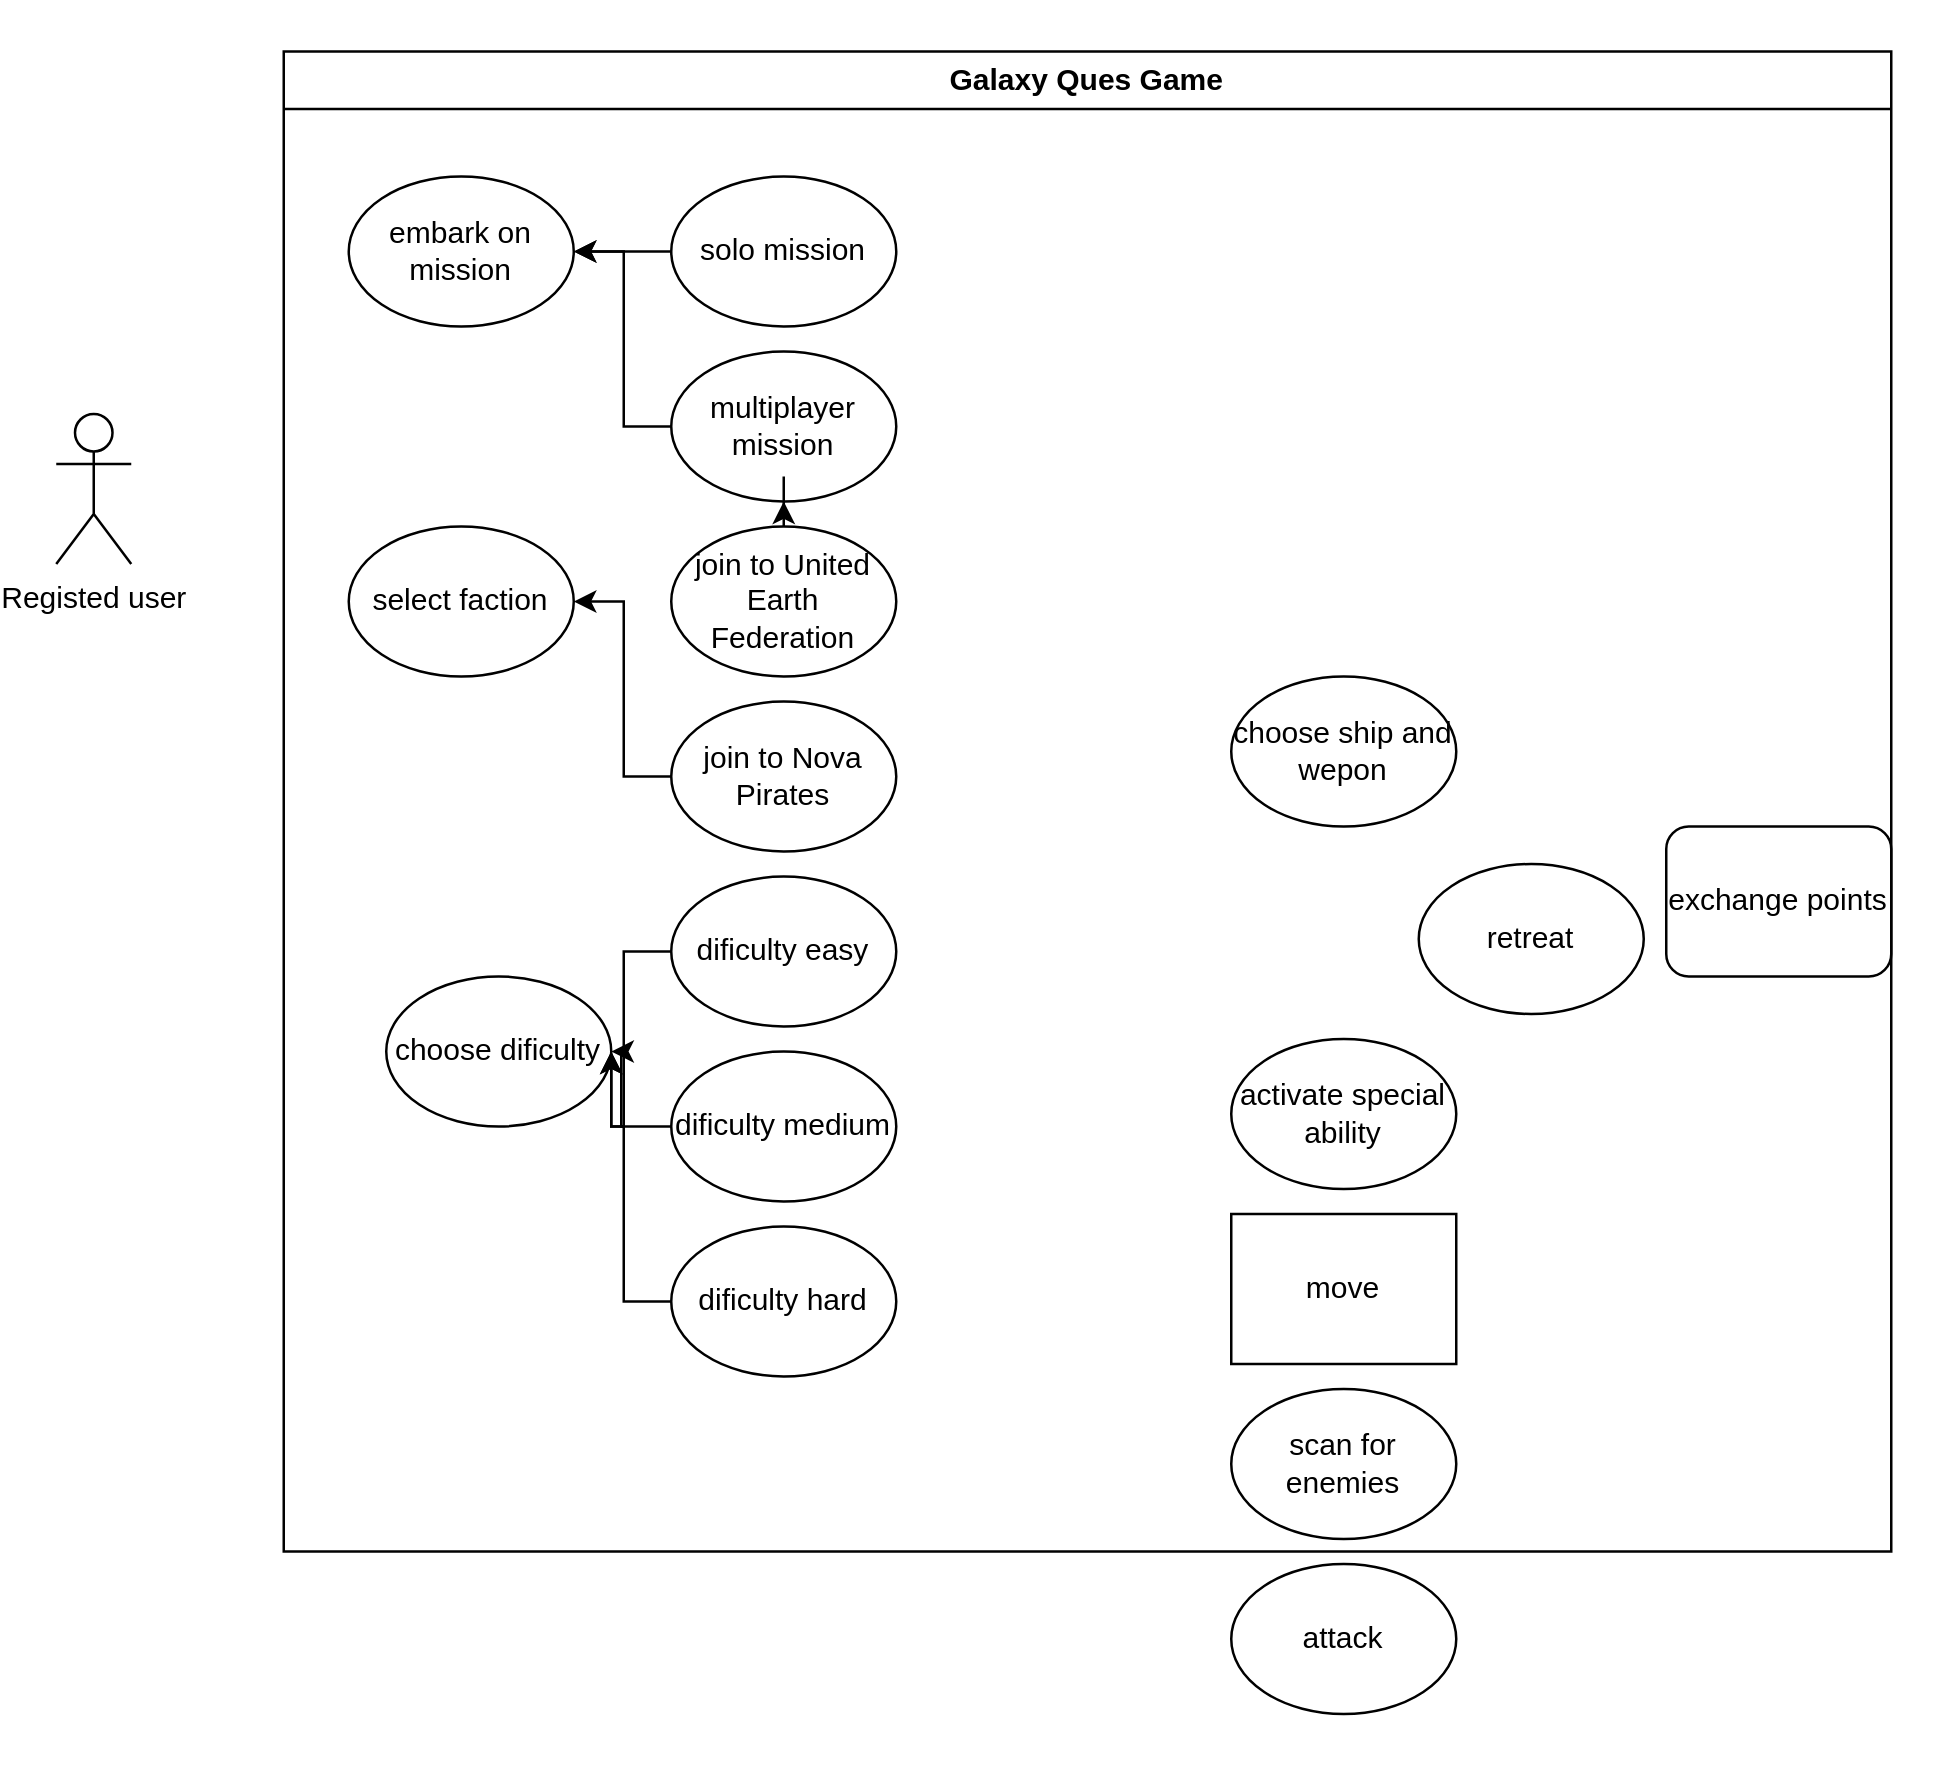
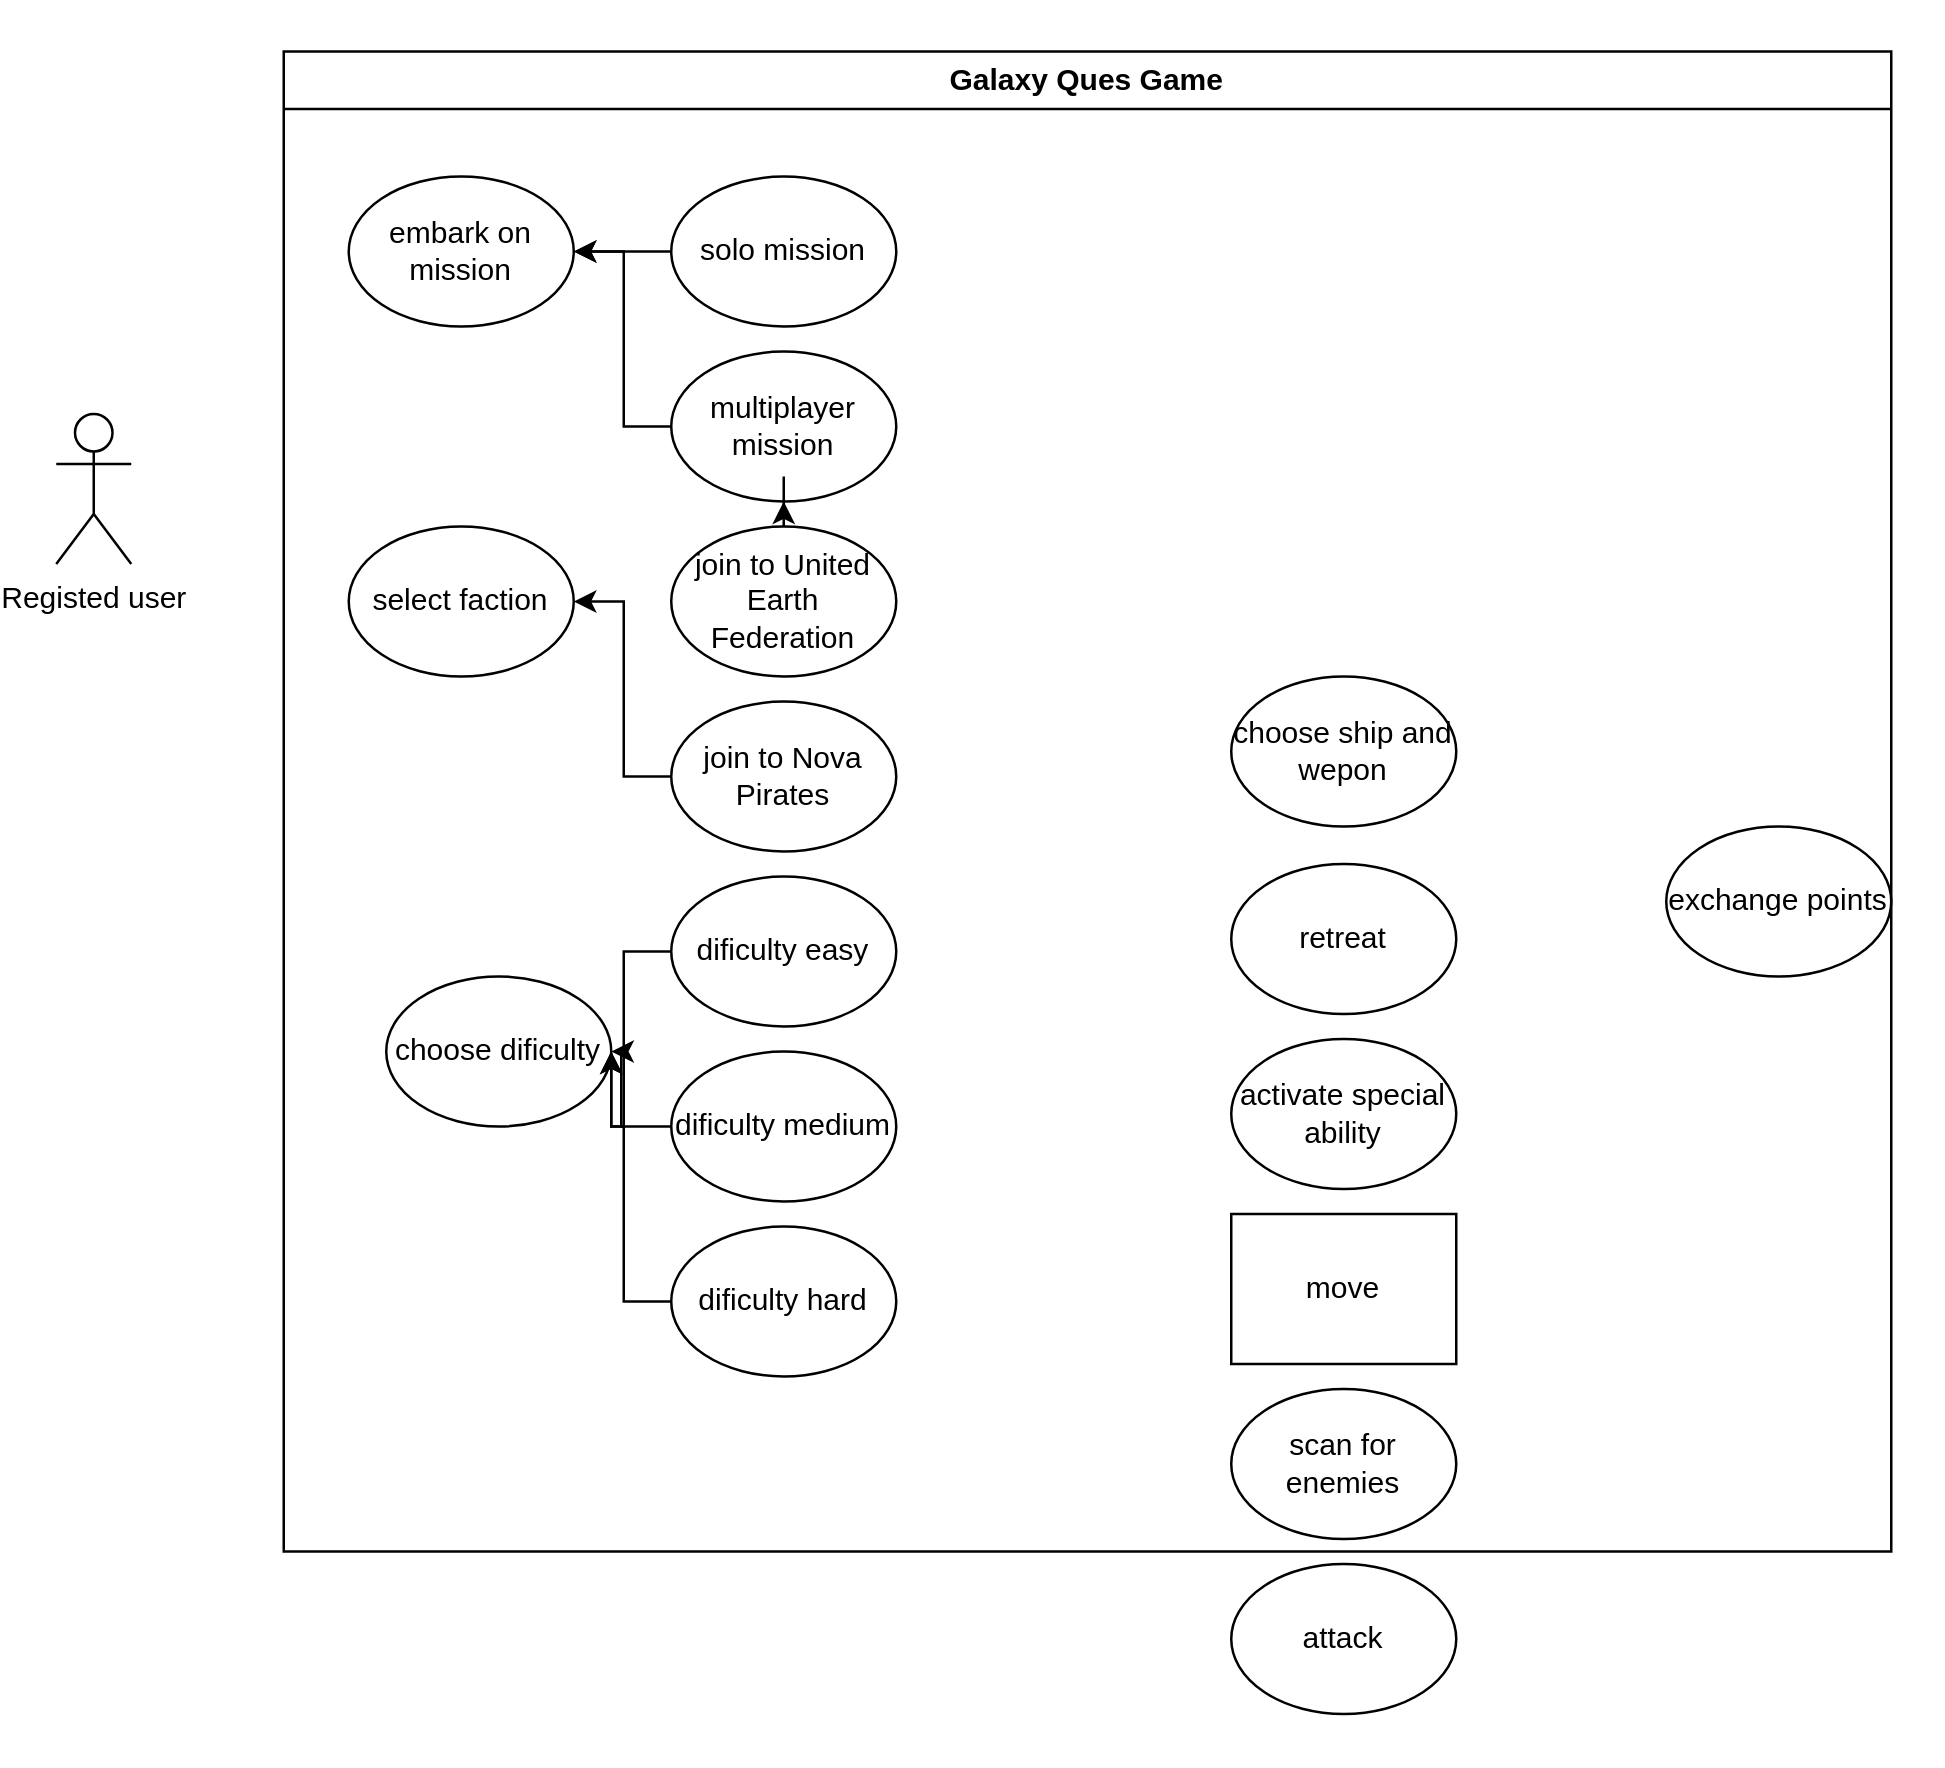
(1779, 901) -> (1779, 901)
(1531, 939) -> (1344, 939)
